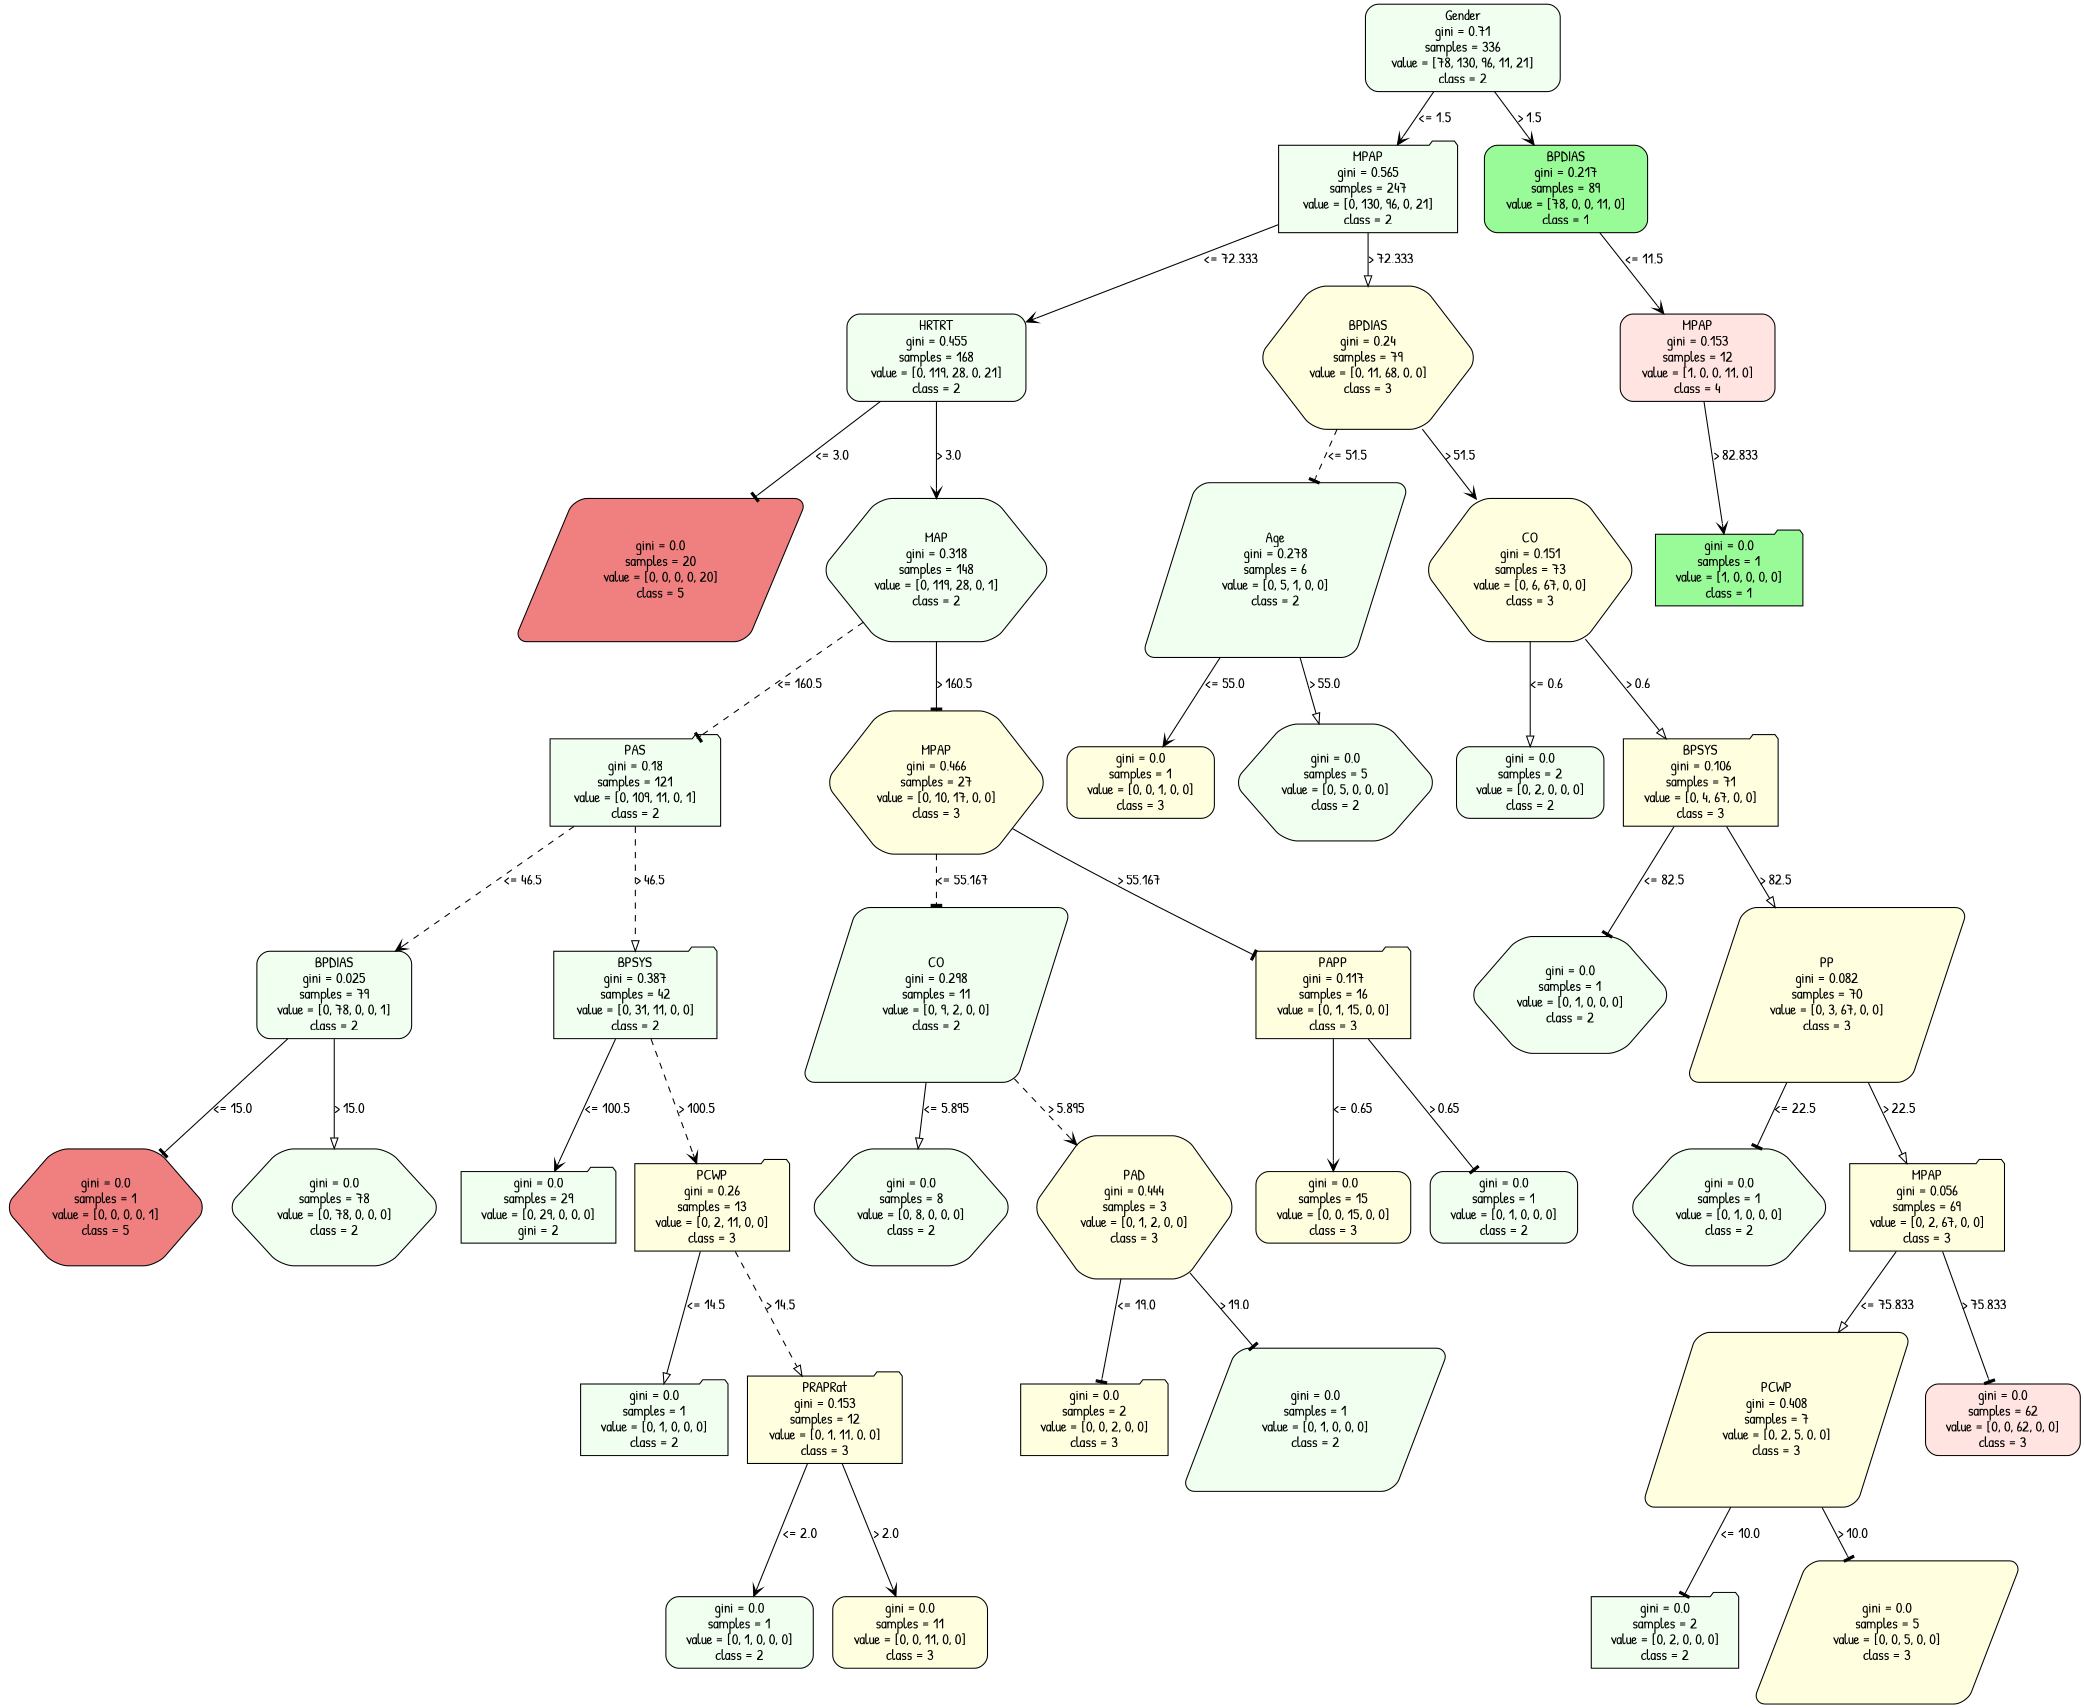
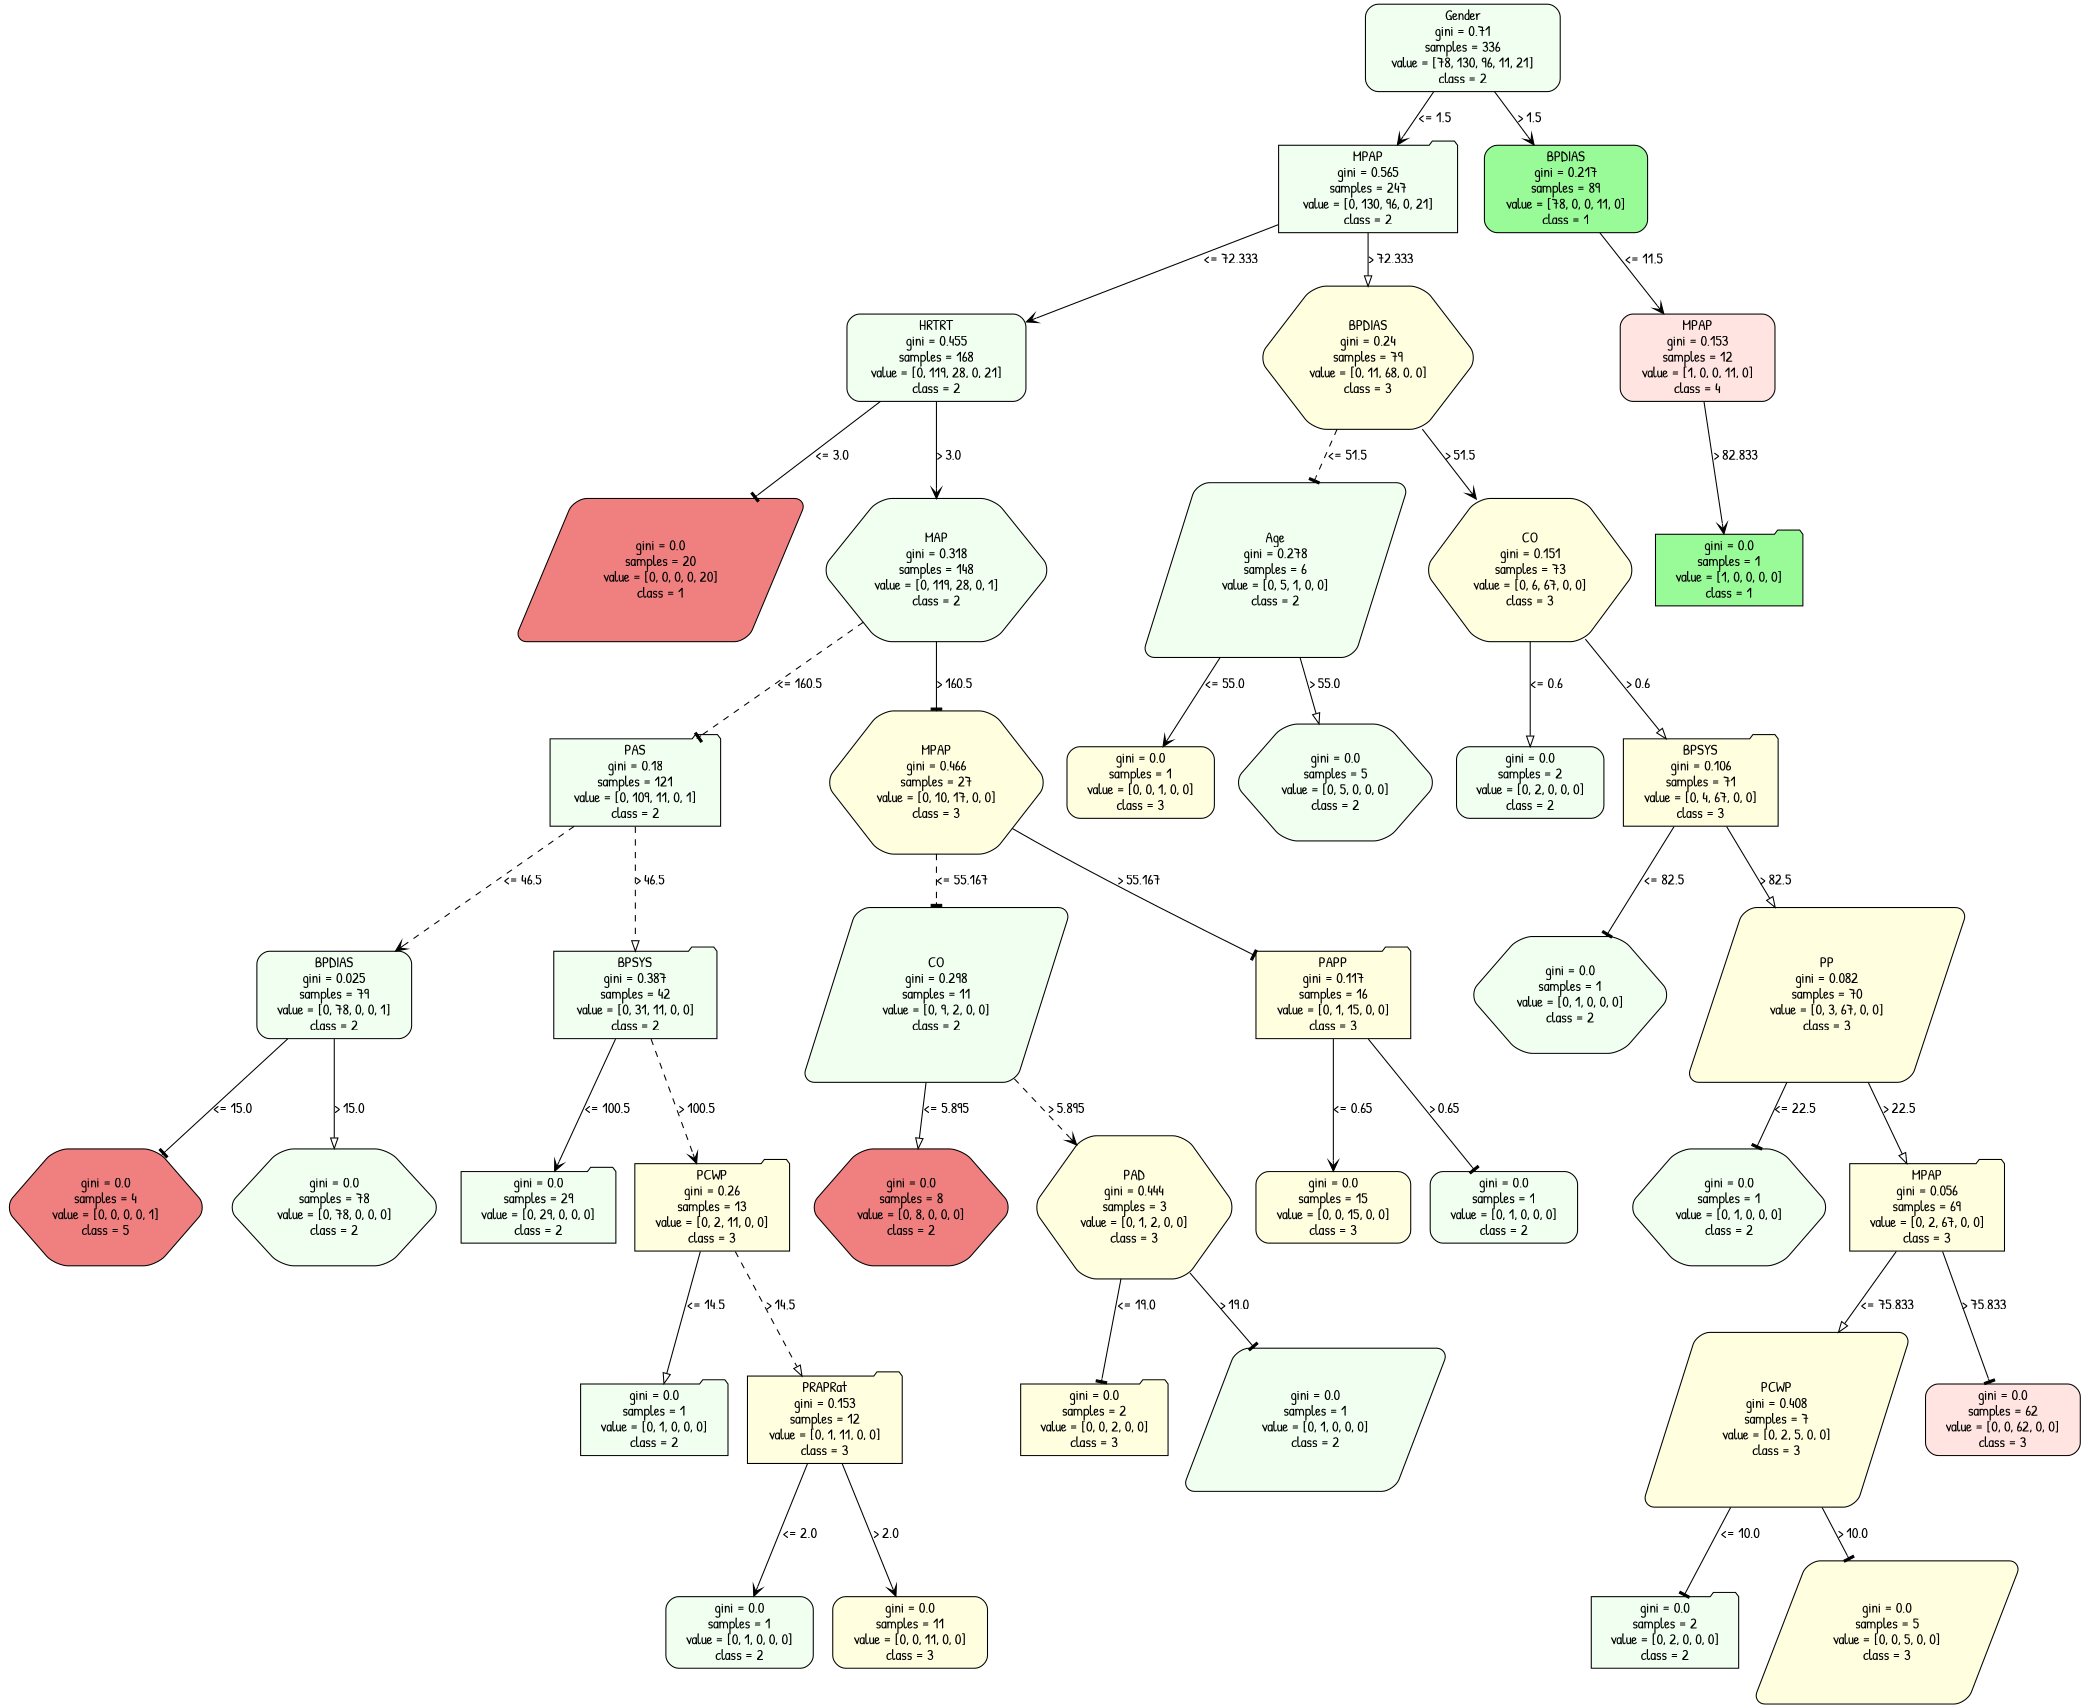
(661, 570) -> (661, 570)
(106, 1207) -> (106, 1207)
(538, 1207) -> (538, 1207)
(911, 1207) -> (911, 1207)
